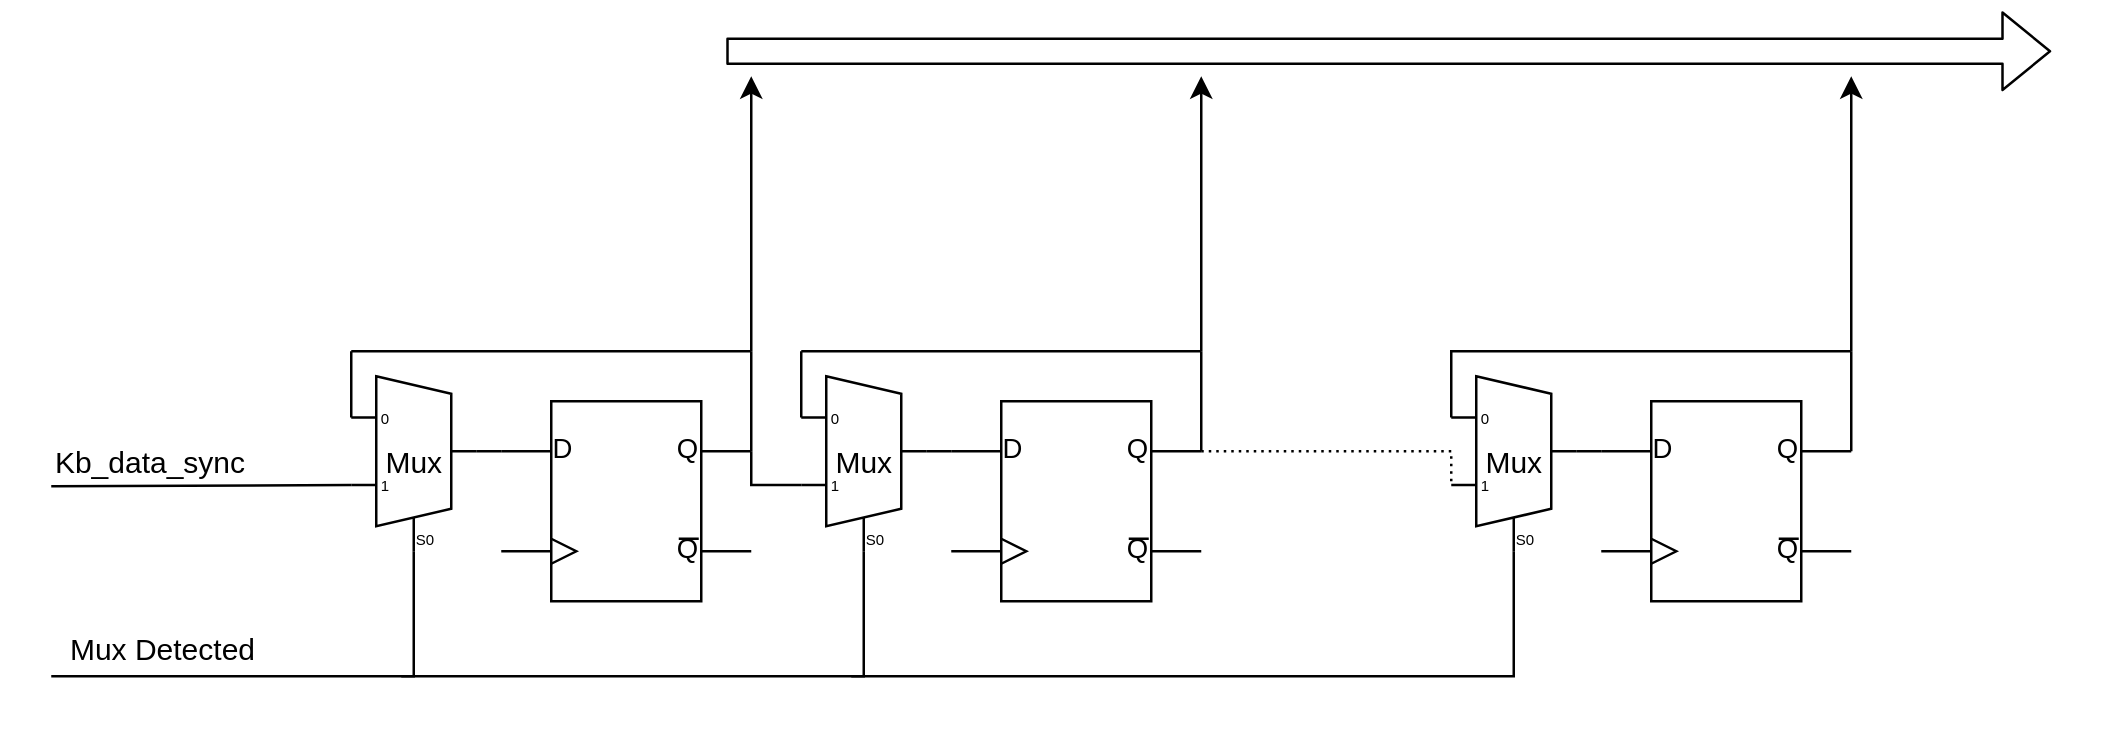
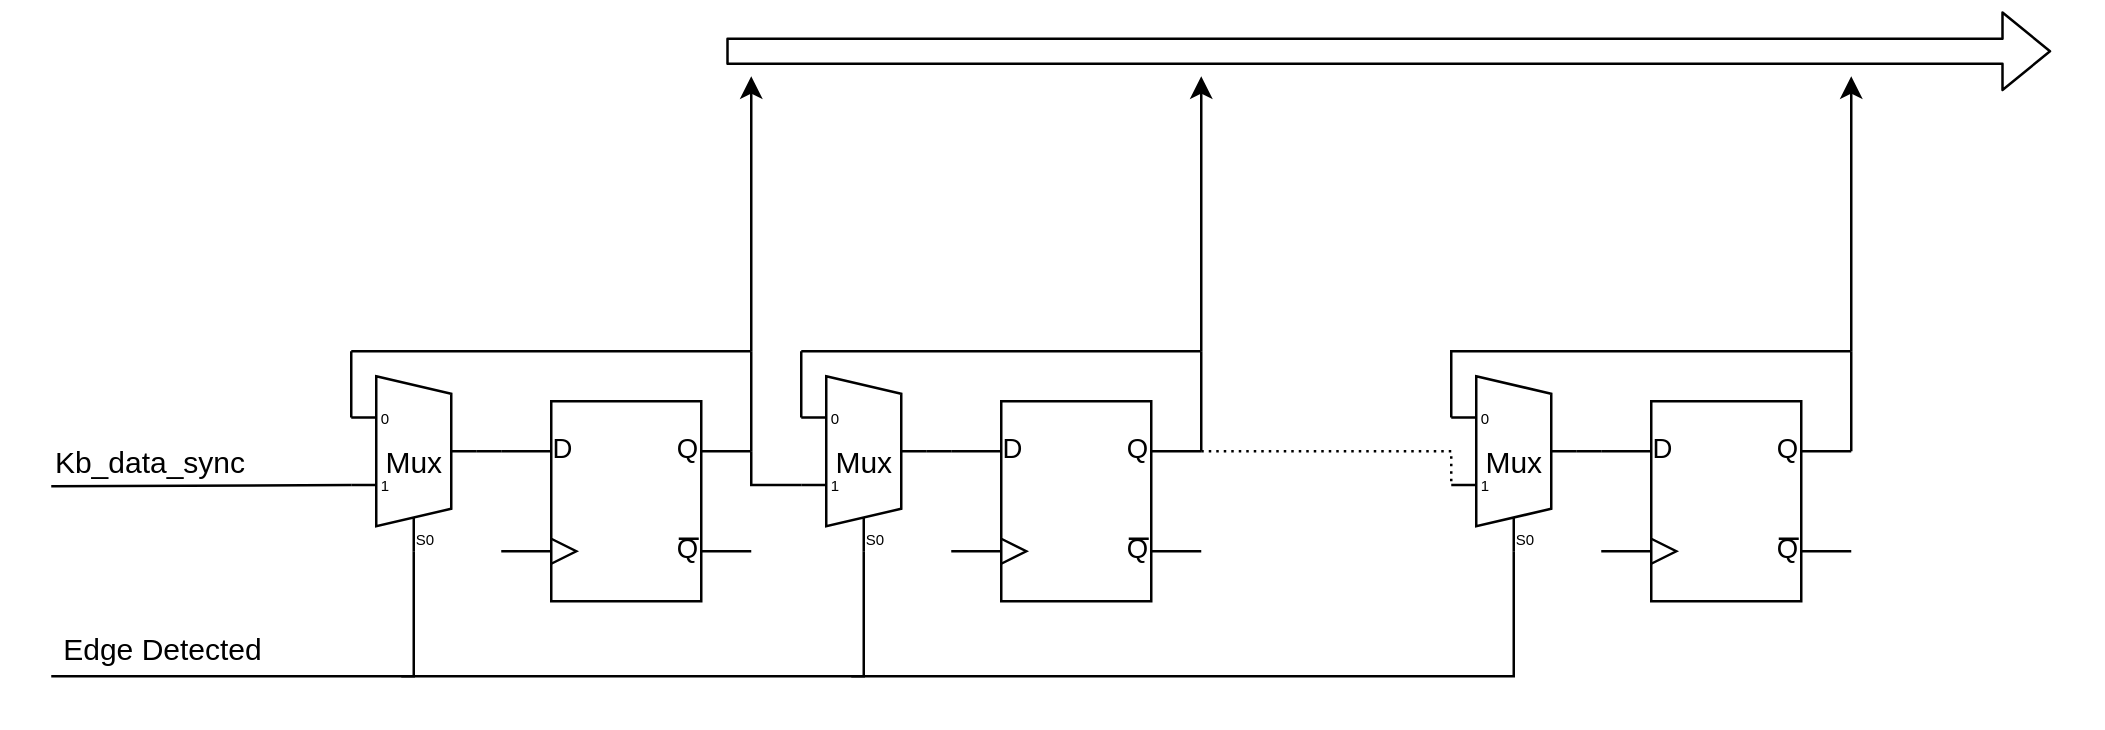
(164, 651) -> (164, 651)
